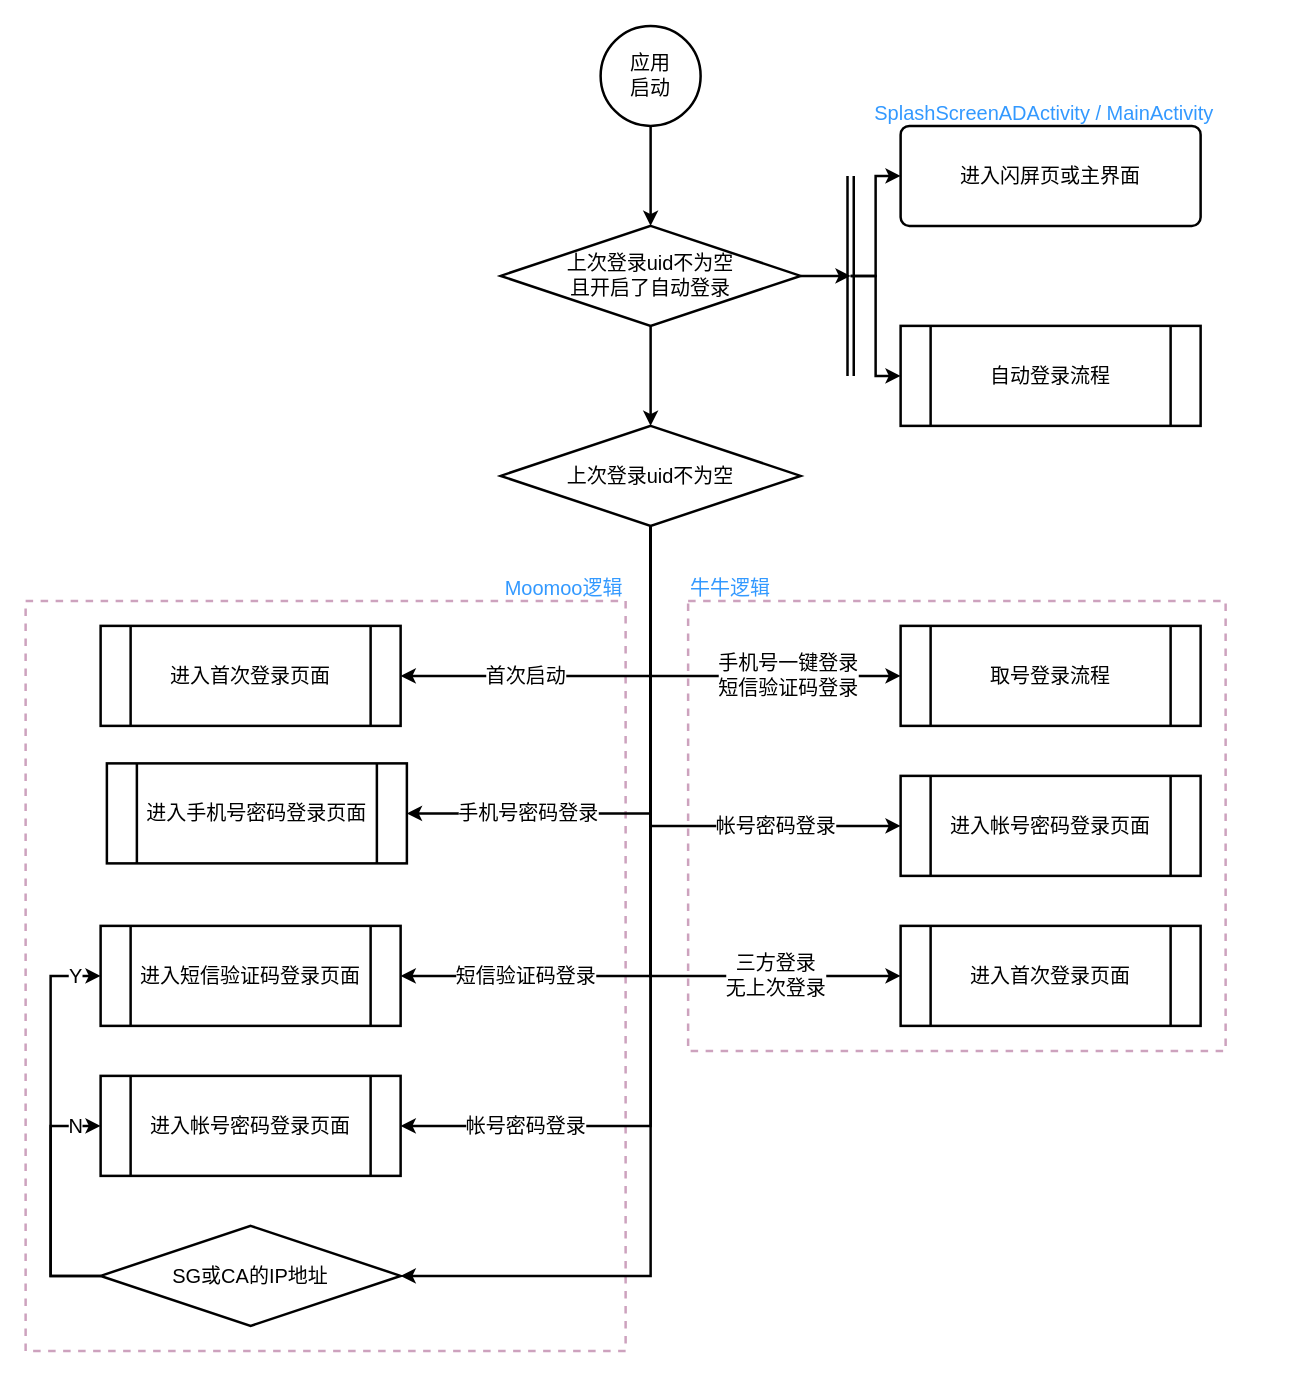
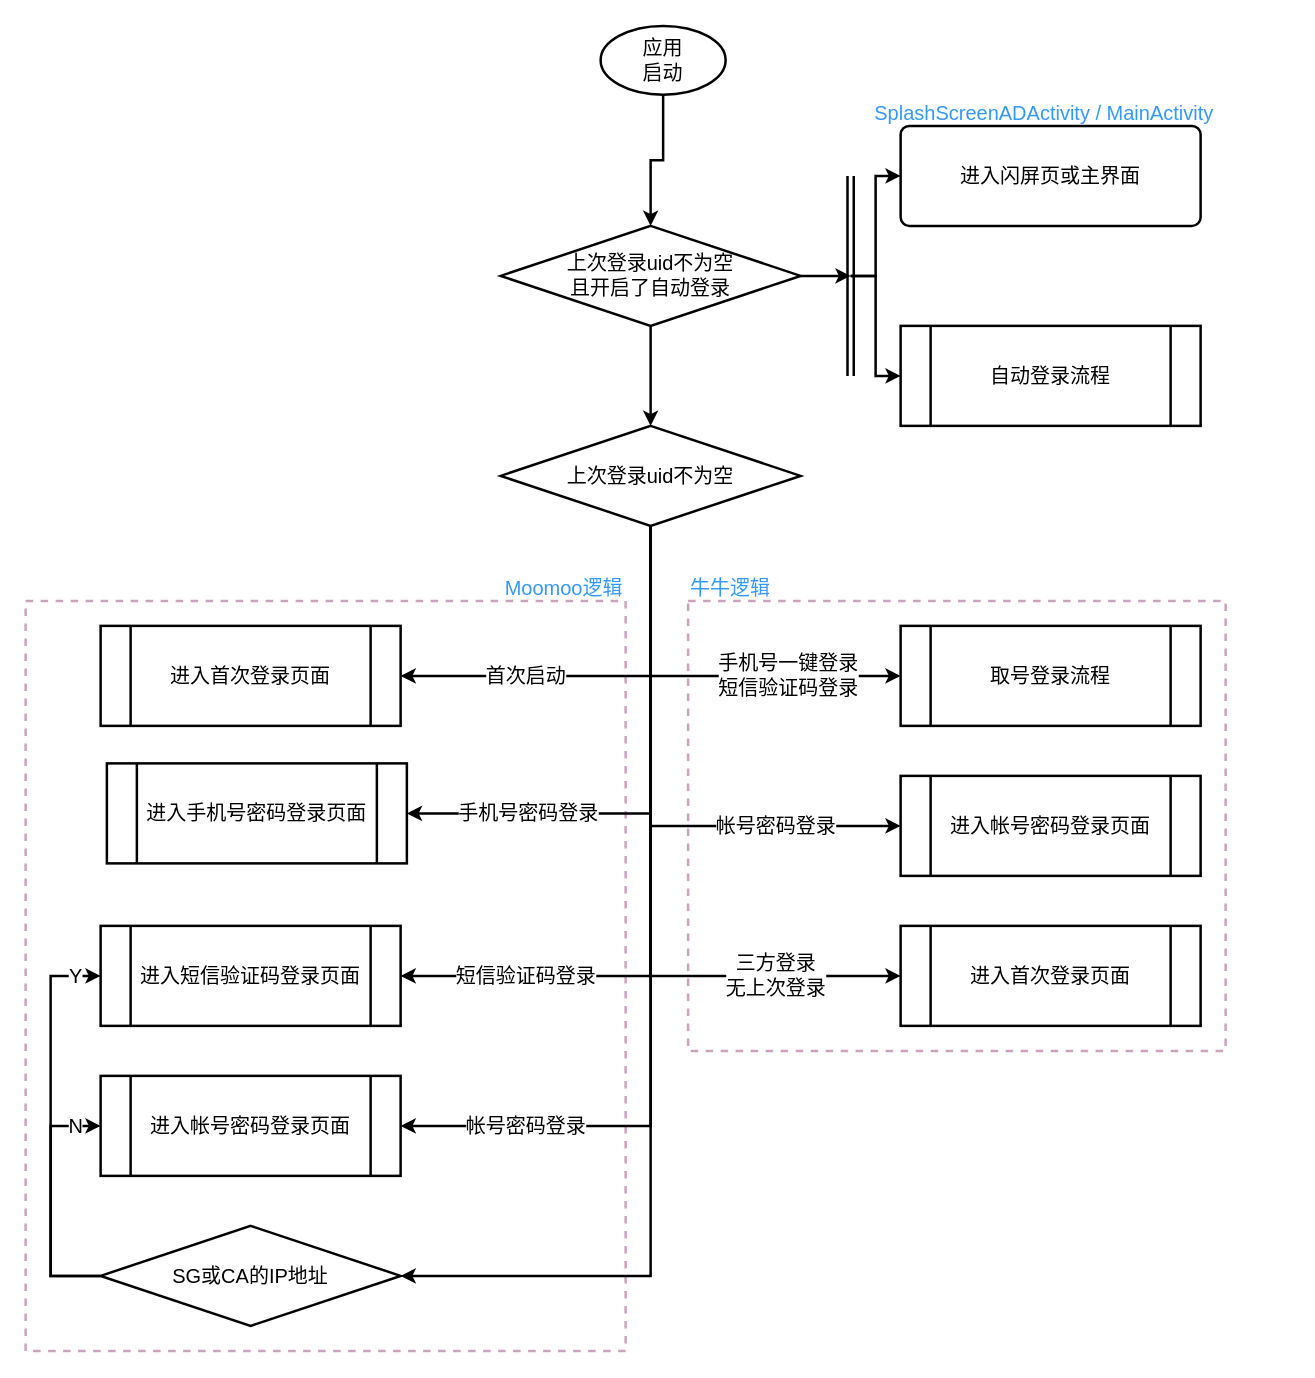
(651, 76) -> (663, 60)
